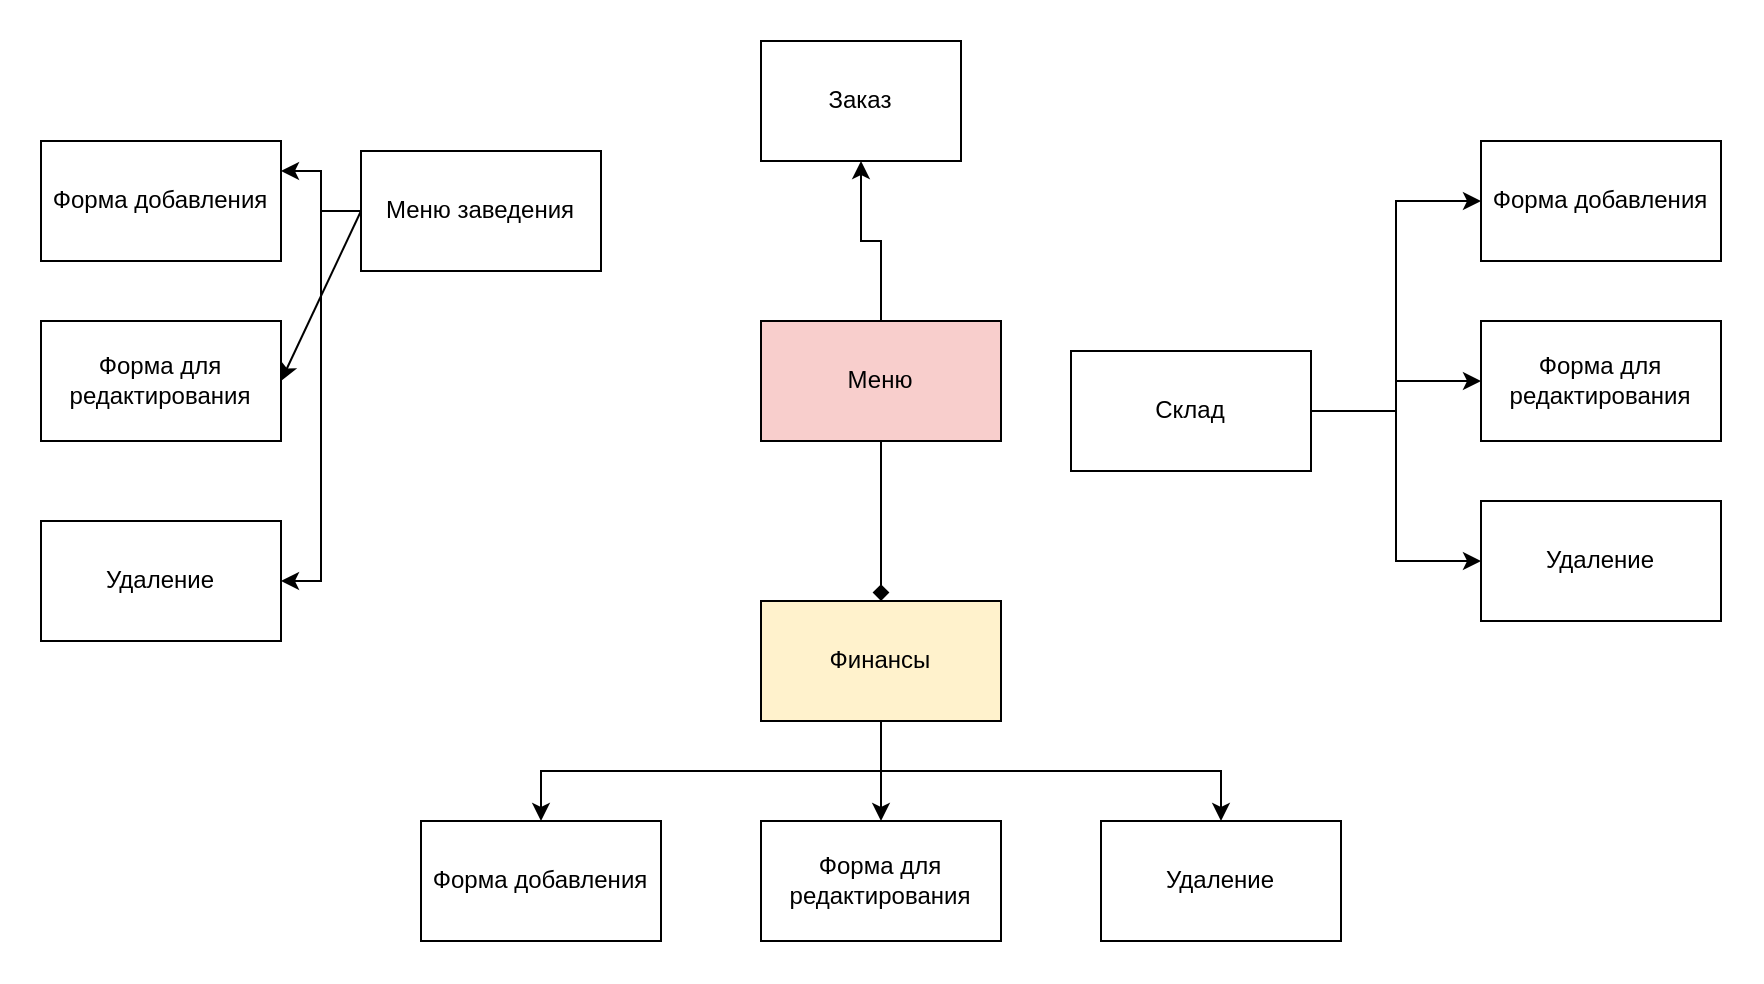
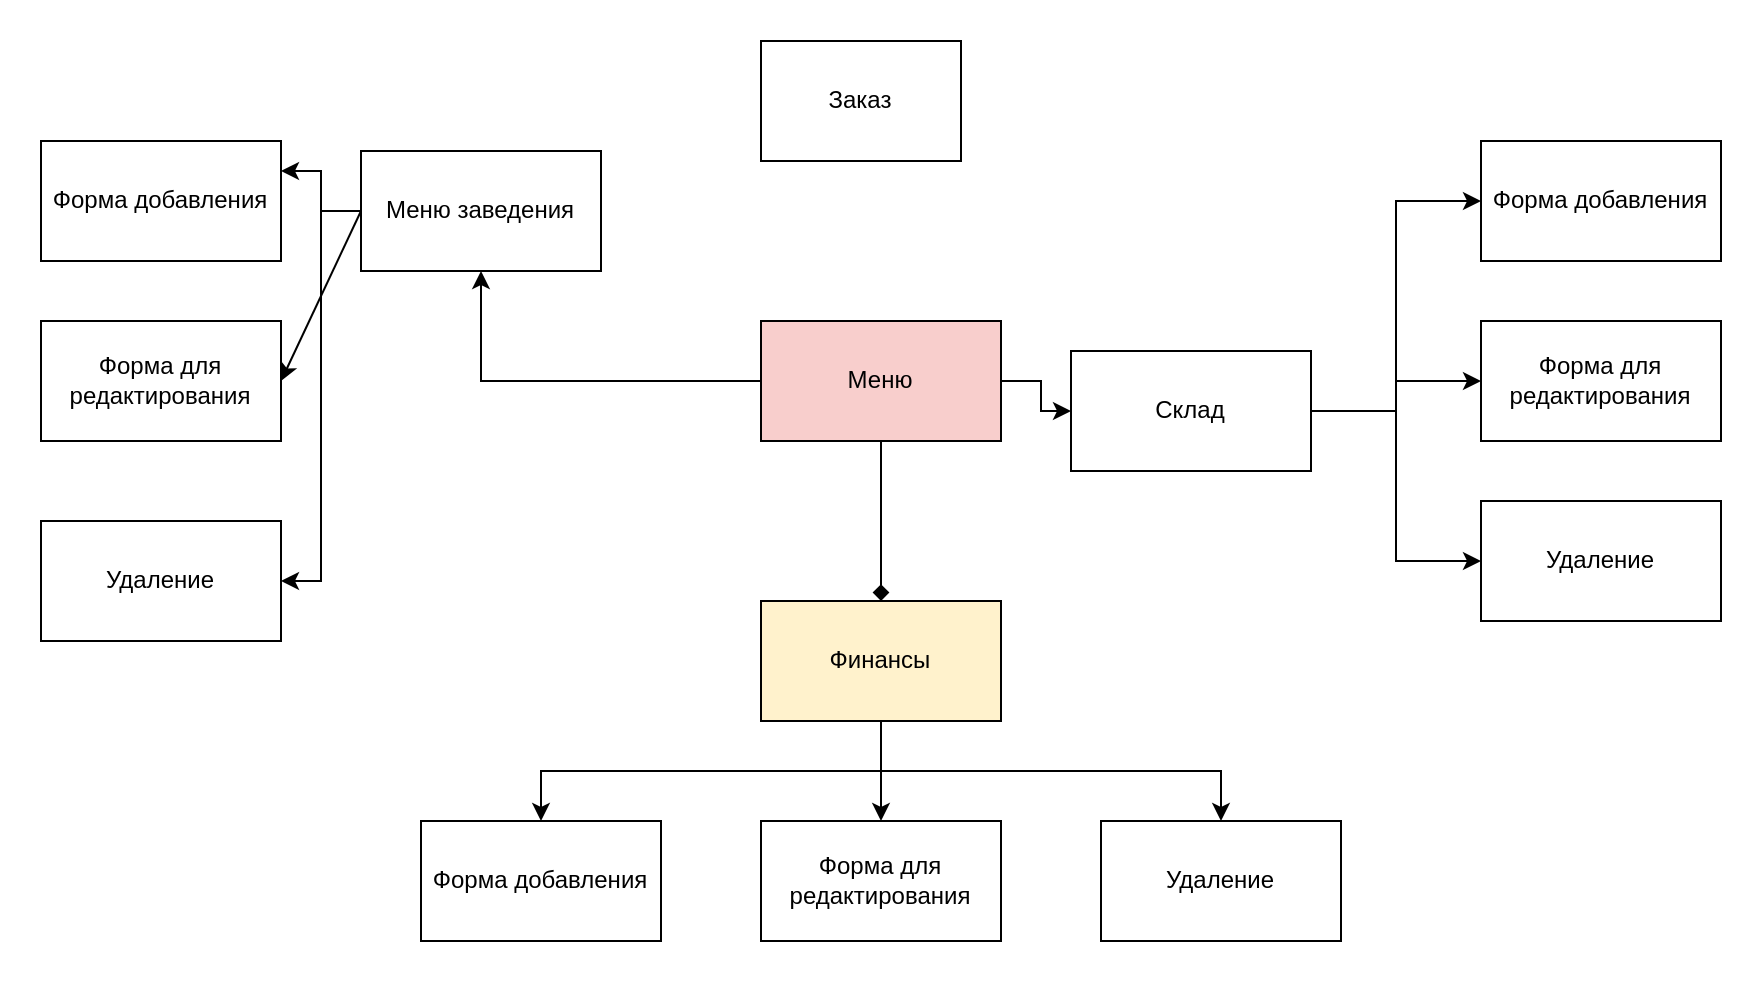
(878, 241) -> none
none -> (573, 381)
none -> (1041, 384)
